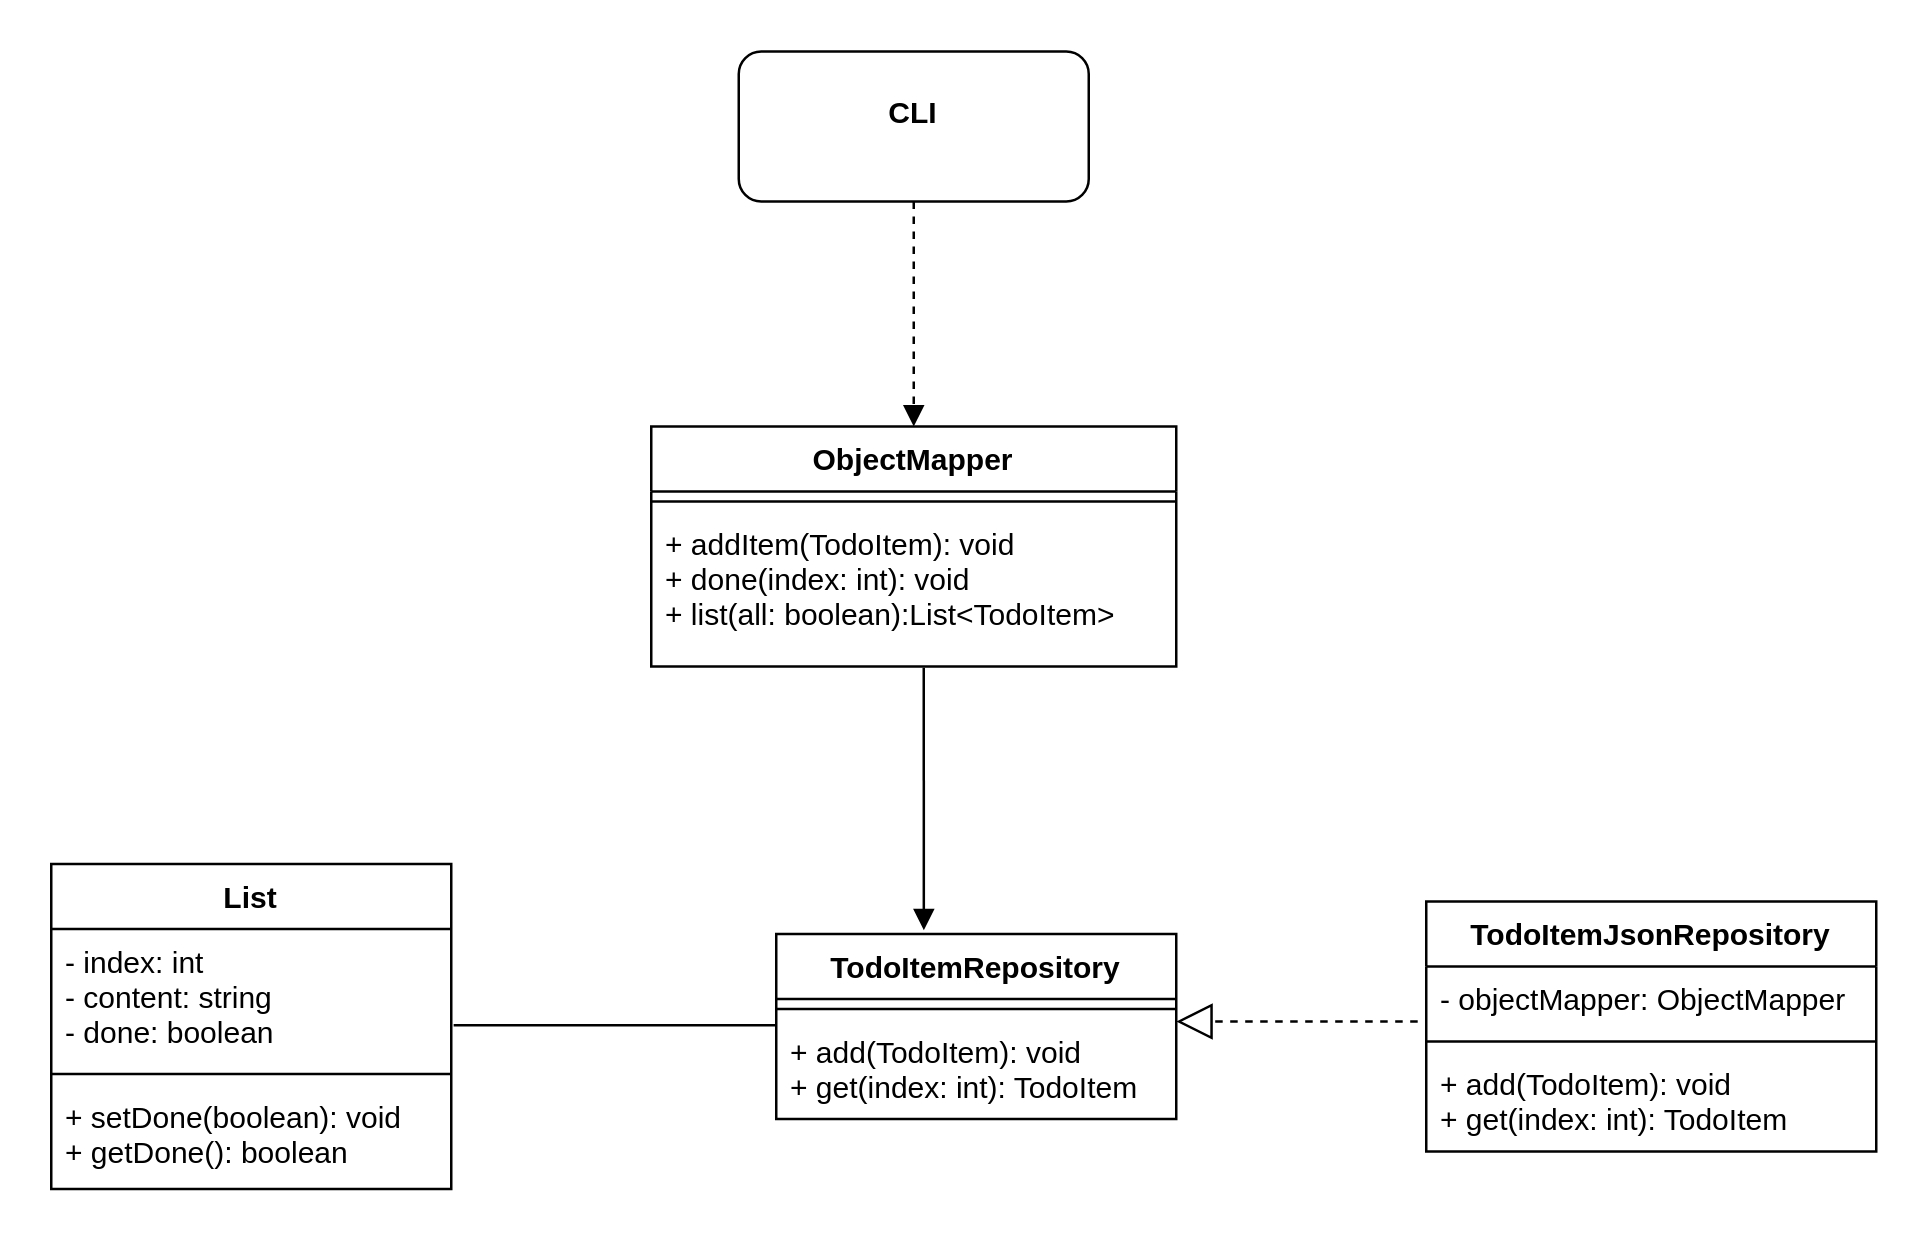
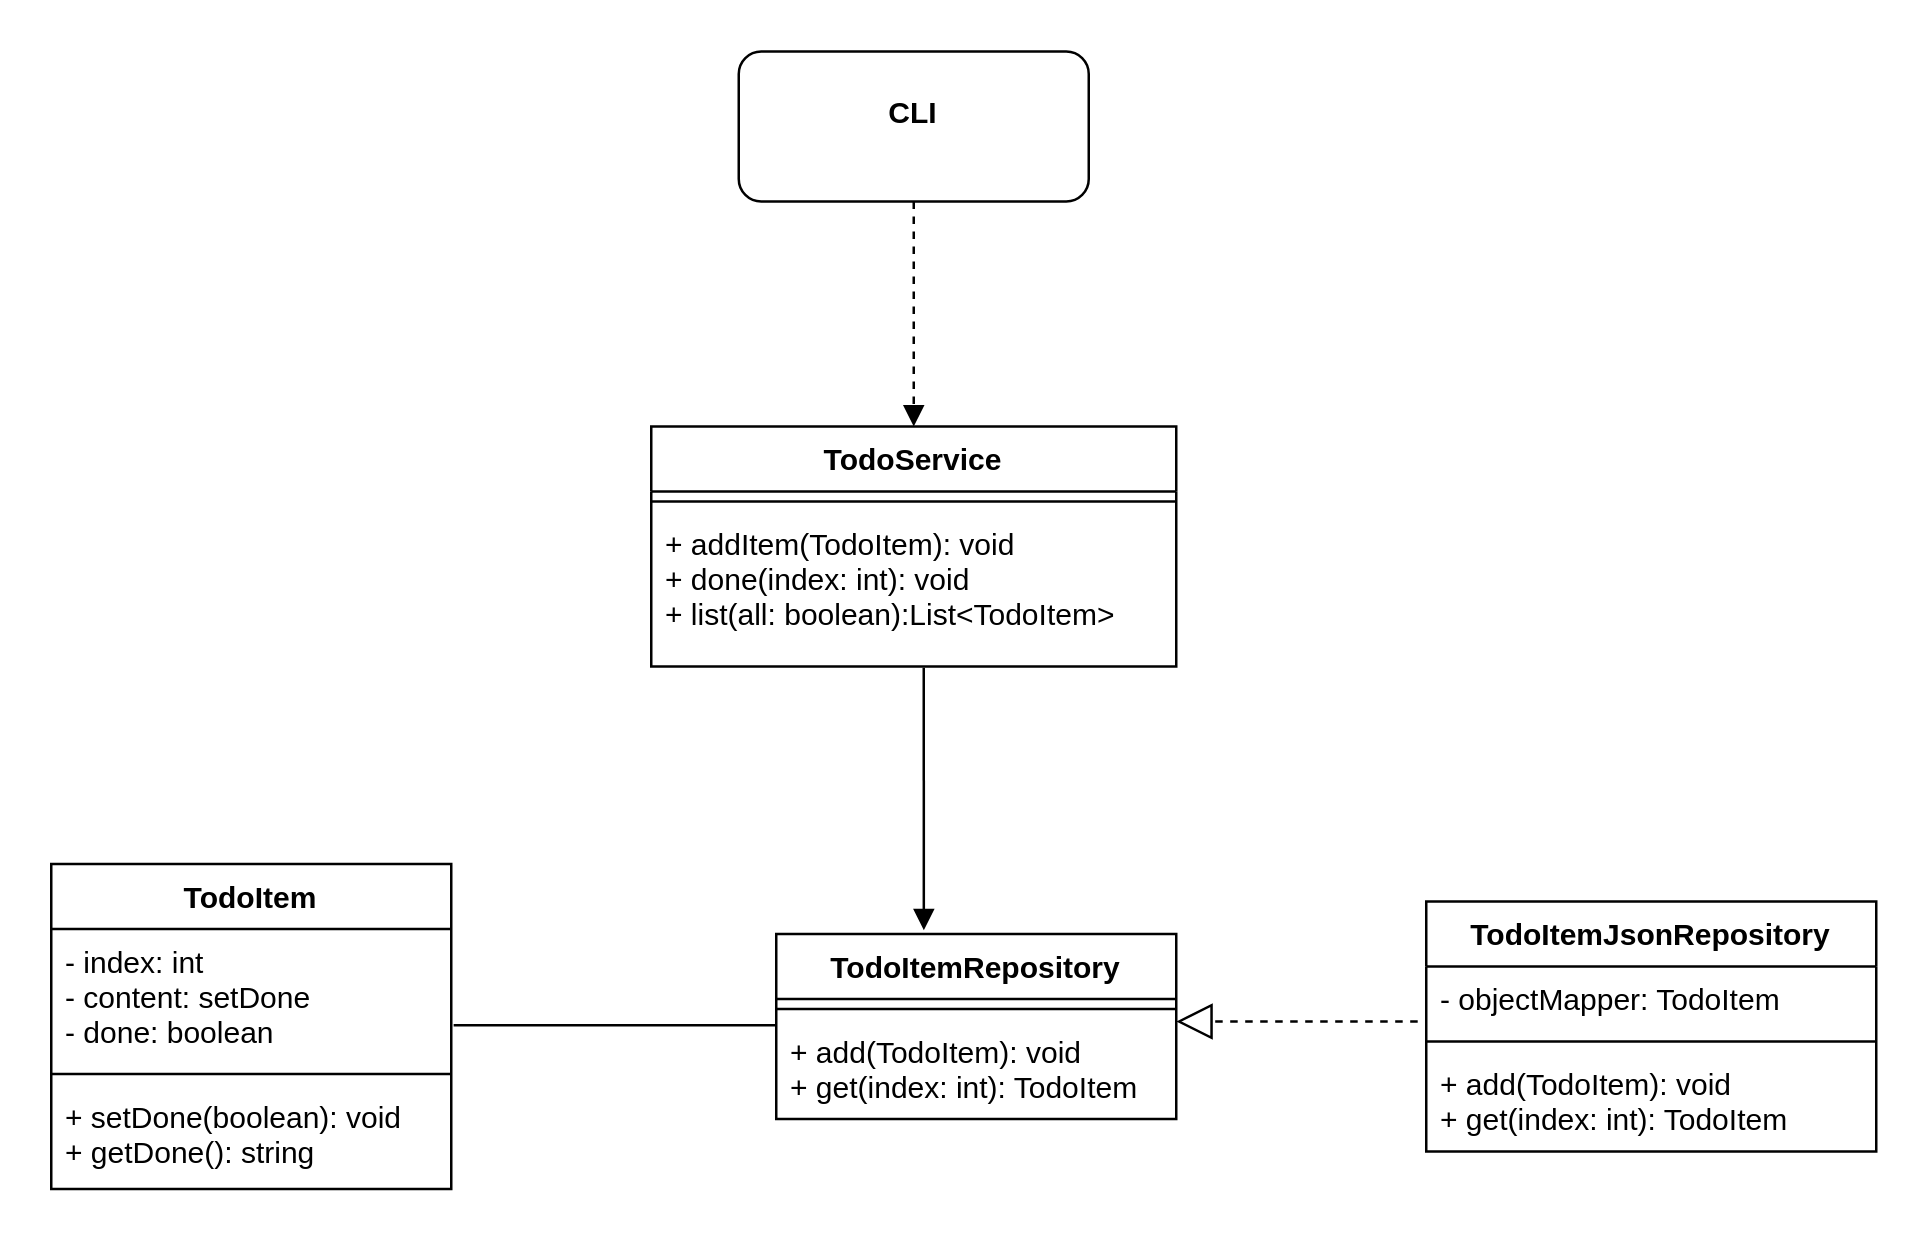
(913, 460) -> (913, 460)
(250, 898) -> (250, 898)
(146, 963) -> (146, 963)
(1664, 1000) -> (1630, 1000)
(247, 1118) -> (247, 1118)
